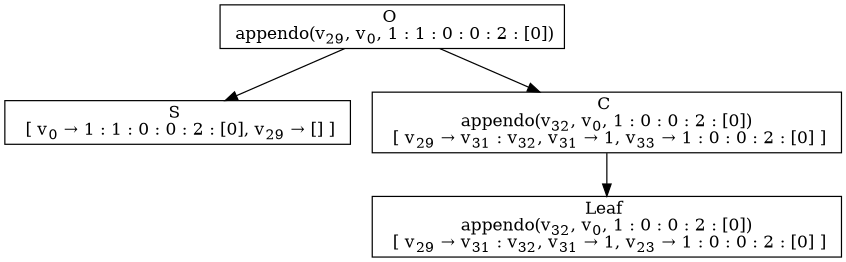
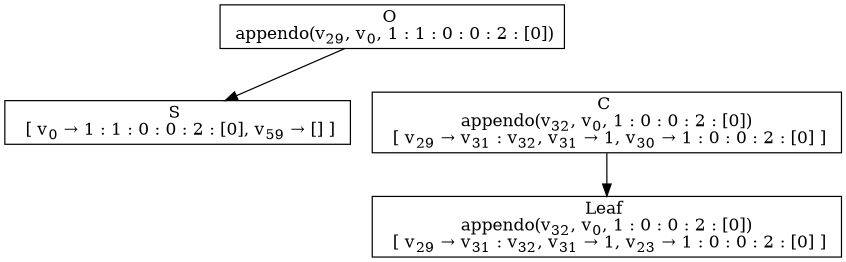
(484, 68) -> none
(275, 130) -> (275, 130)
(646, 138) -> (646, 138)
